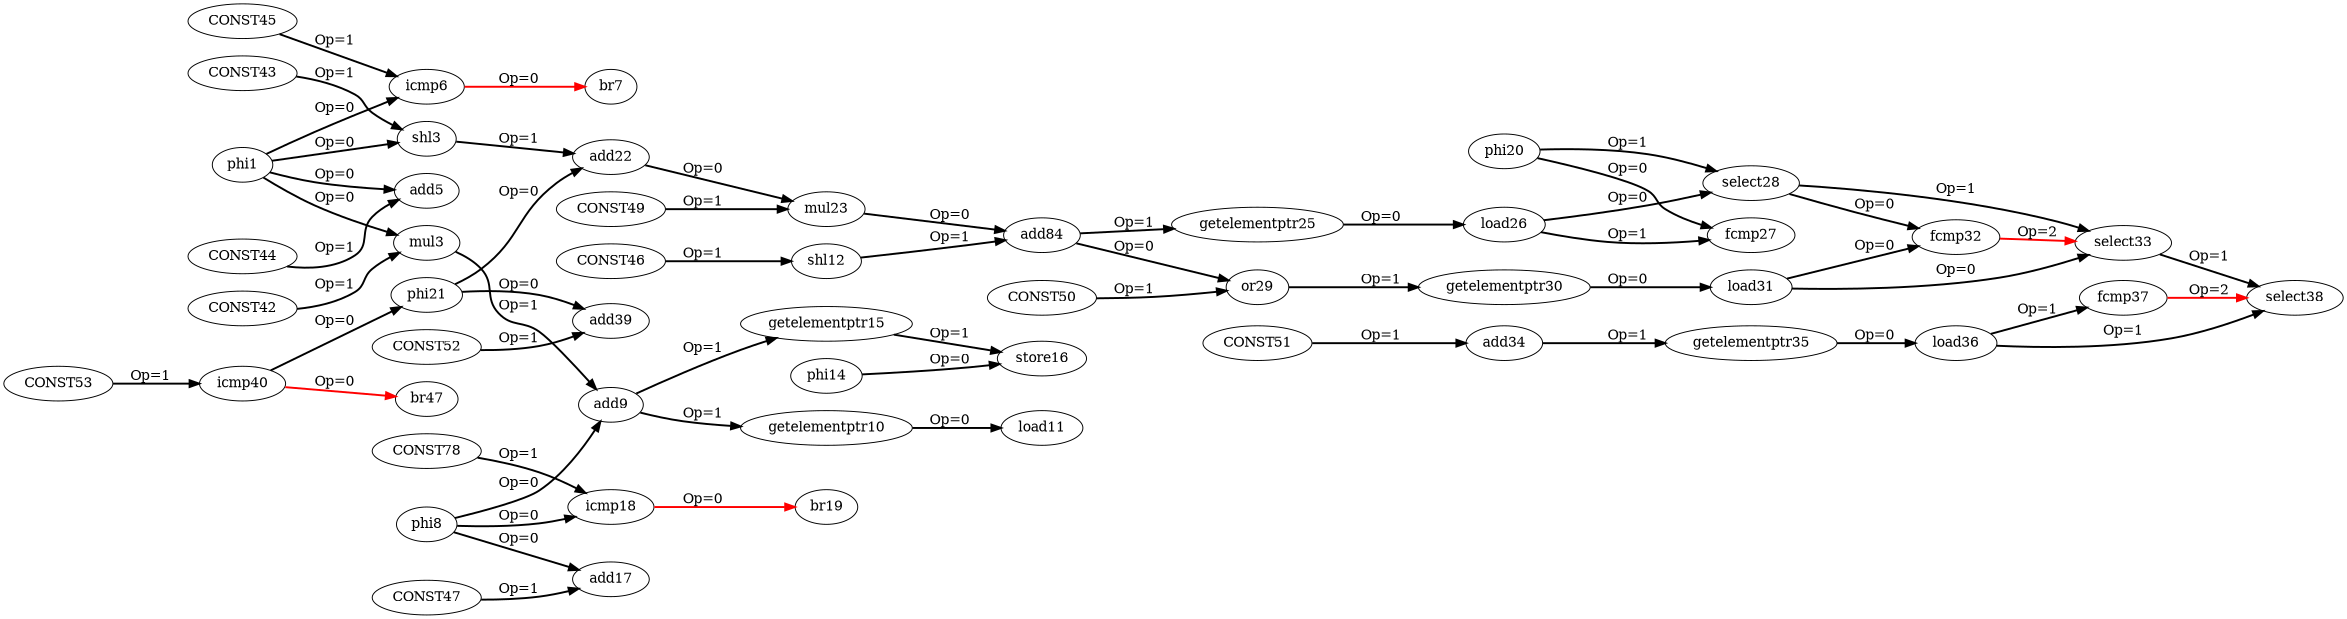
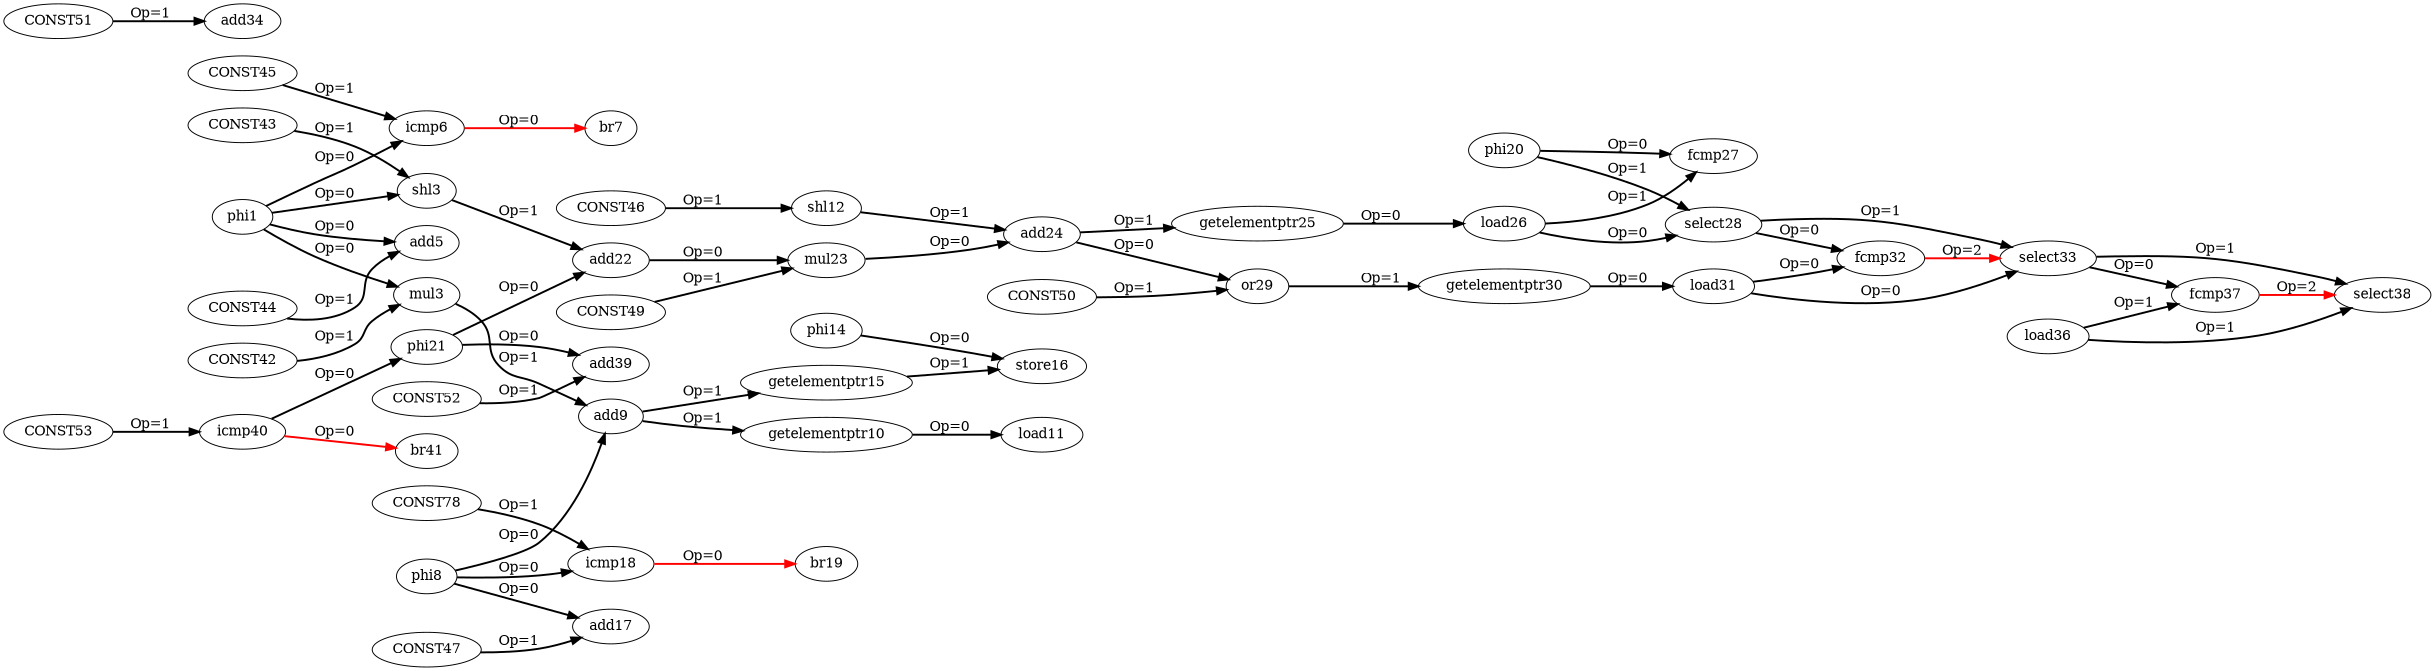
(1042, 235) -> (1042, 234)
none -> (2128, 276)
(1751, 343) -> none
(427, 399) -> (427, 451)
